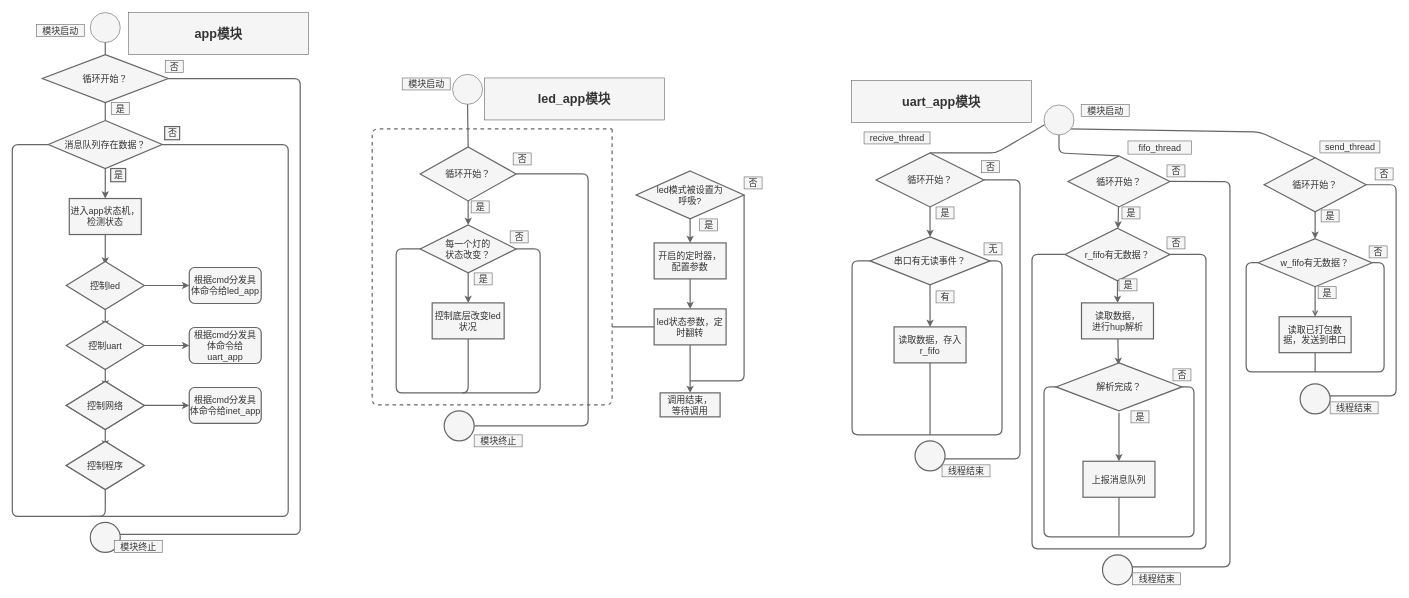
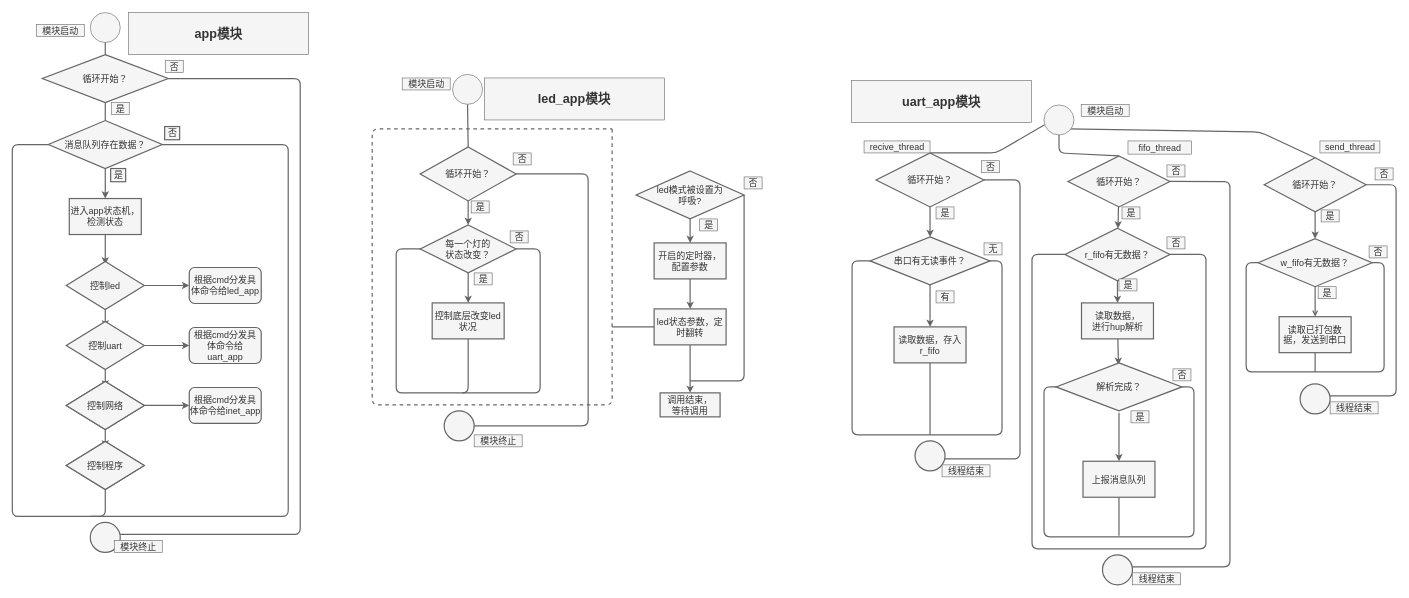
(897, 138) -> (897, 147)
